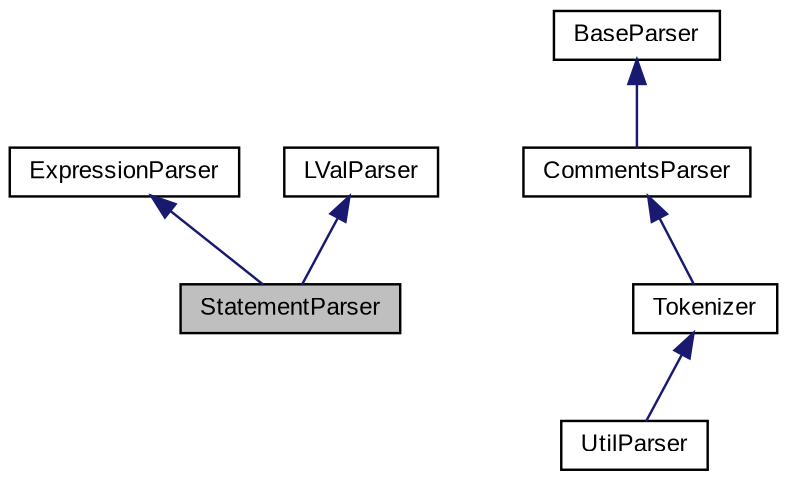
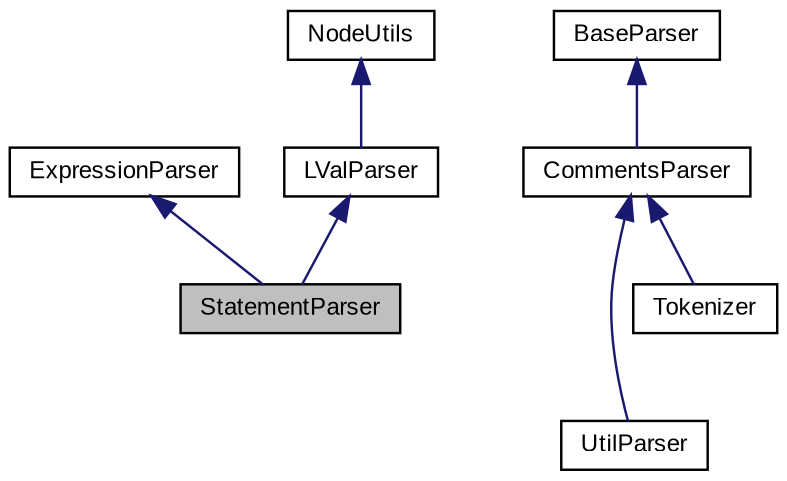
none -> (361, 35)
(664, 388) -> (611, 321)
